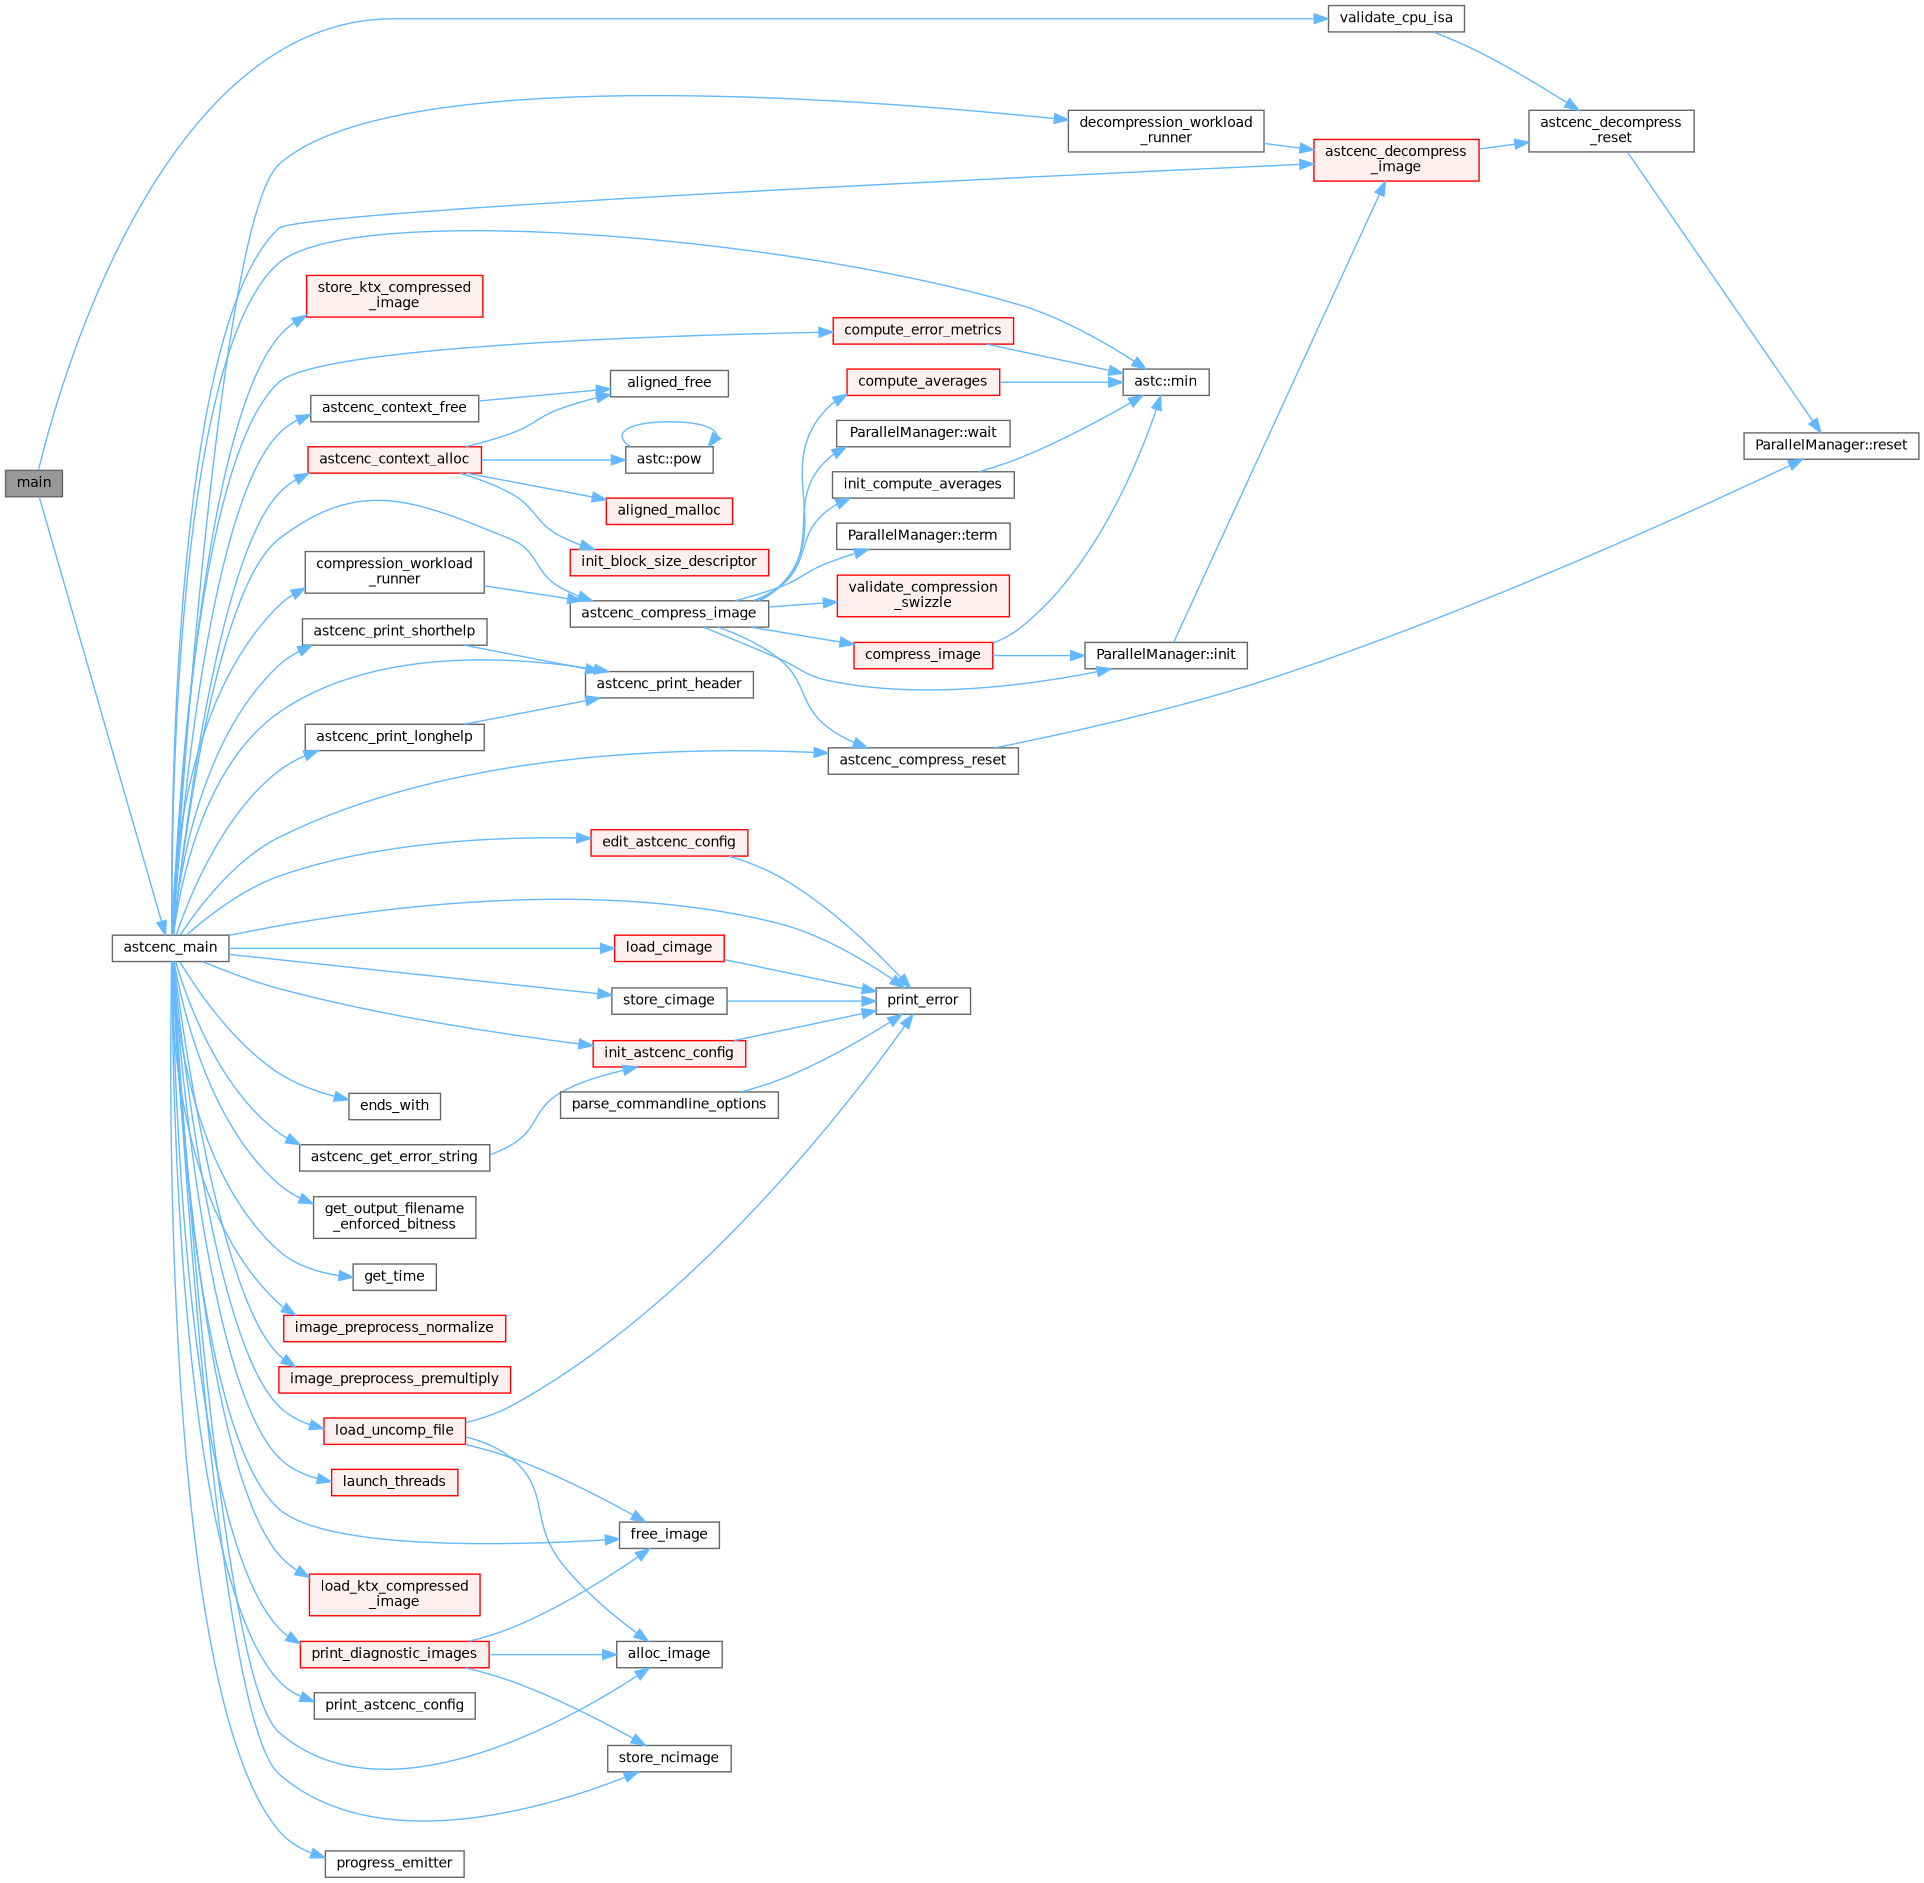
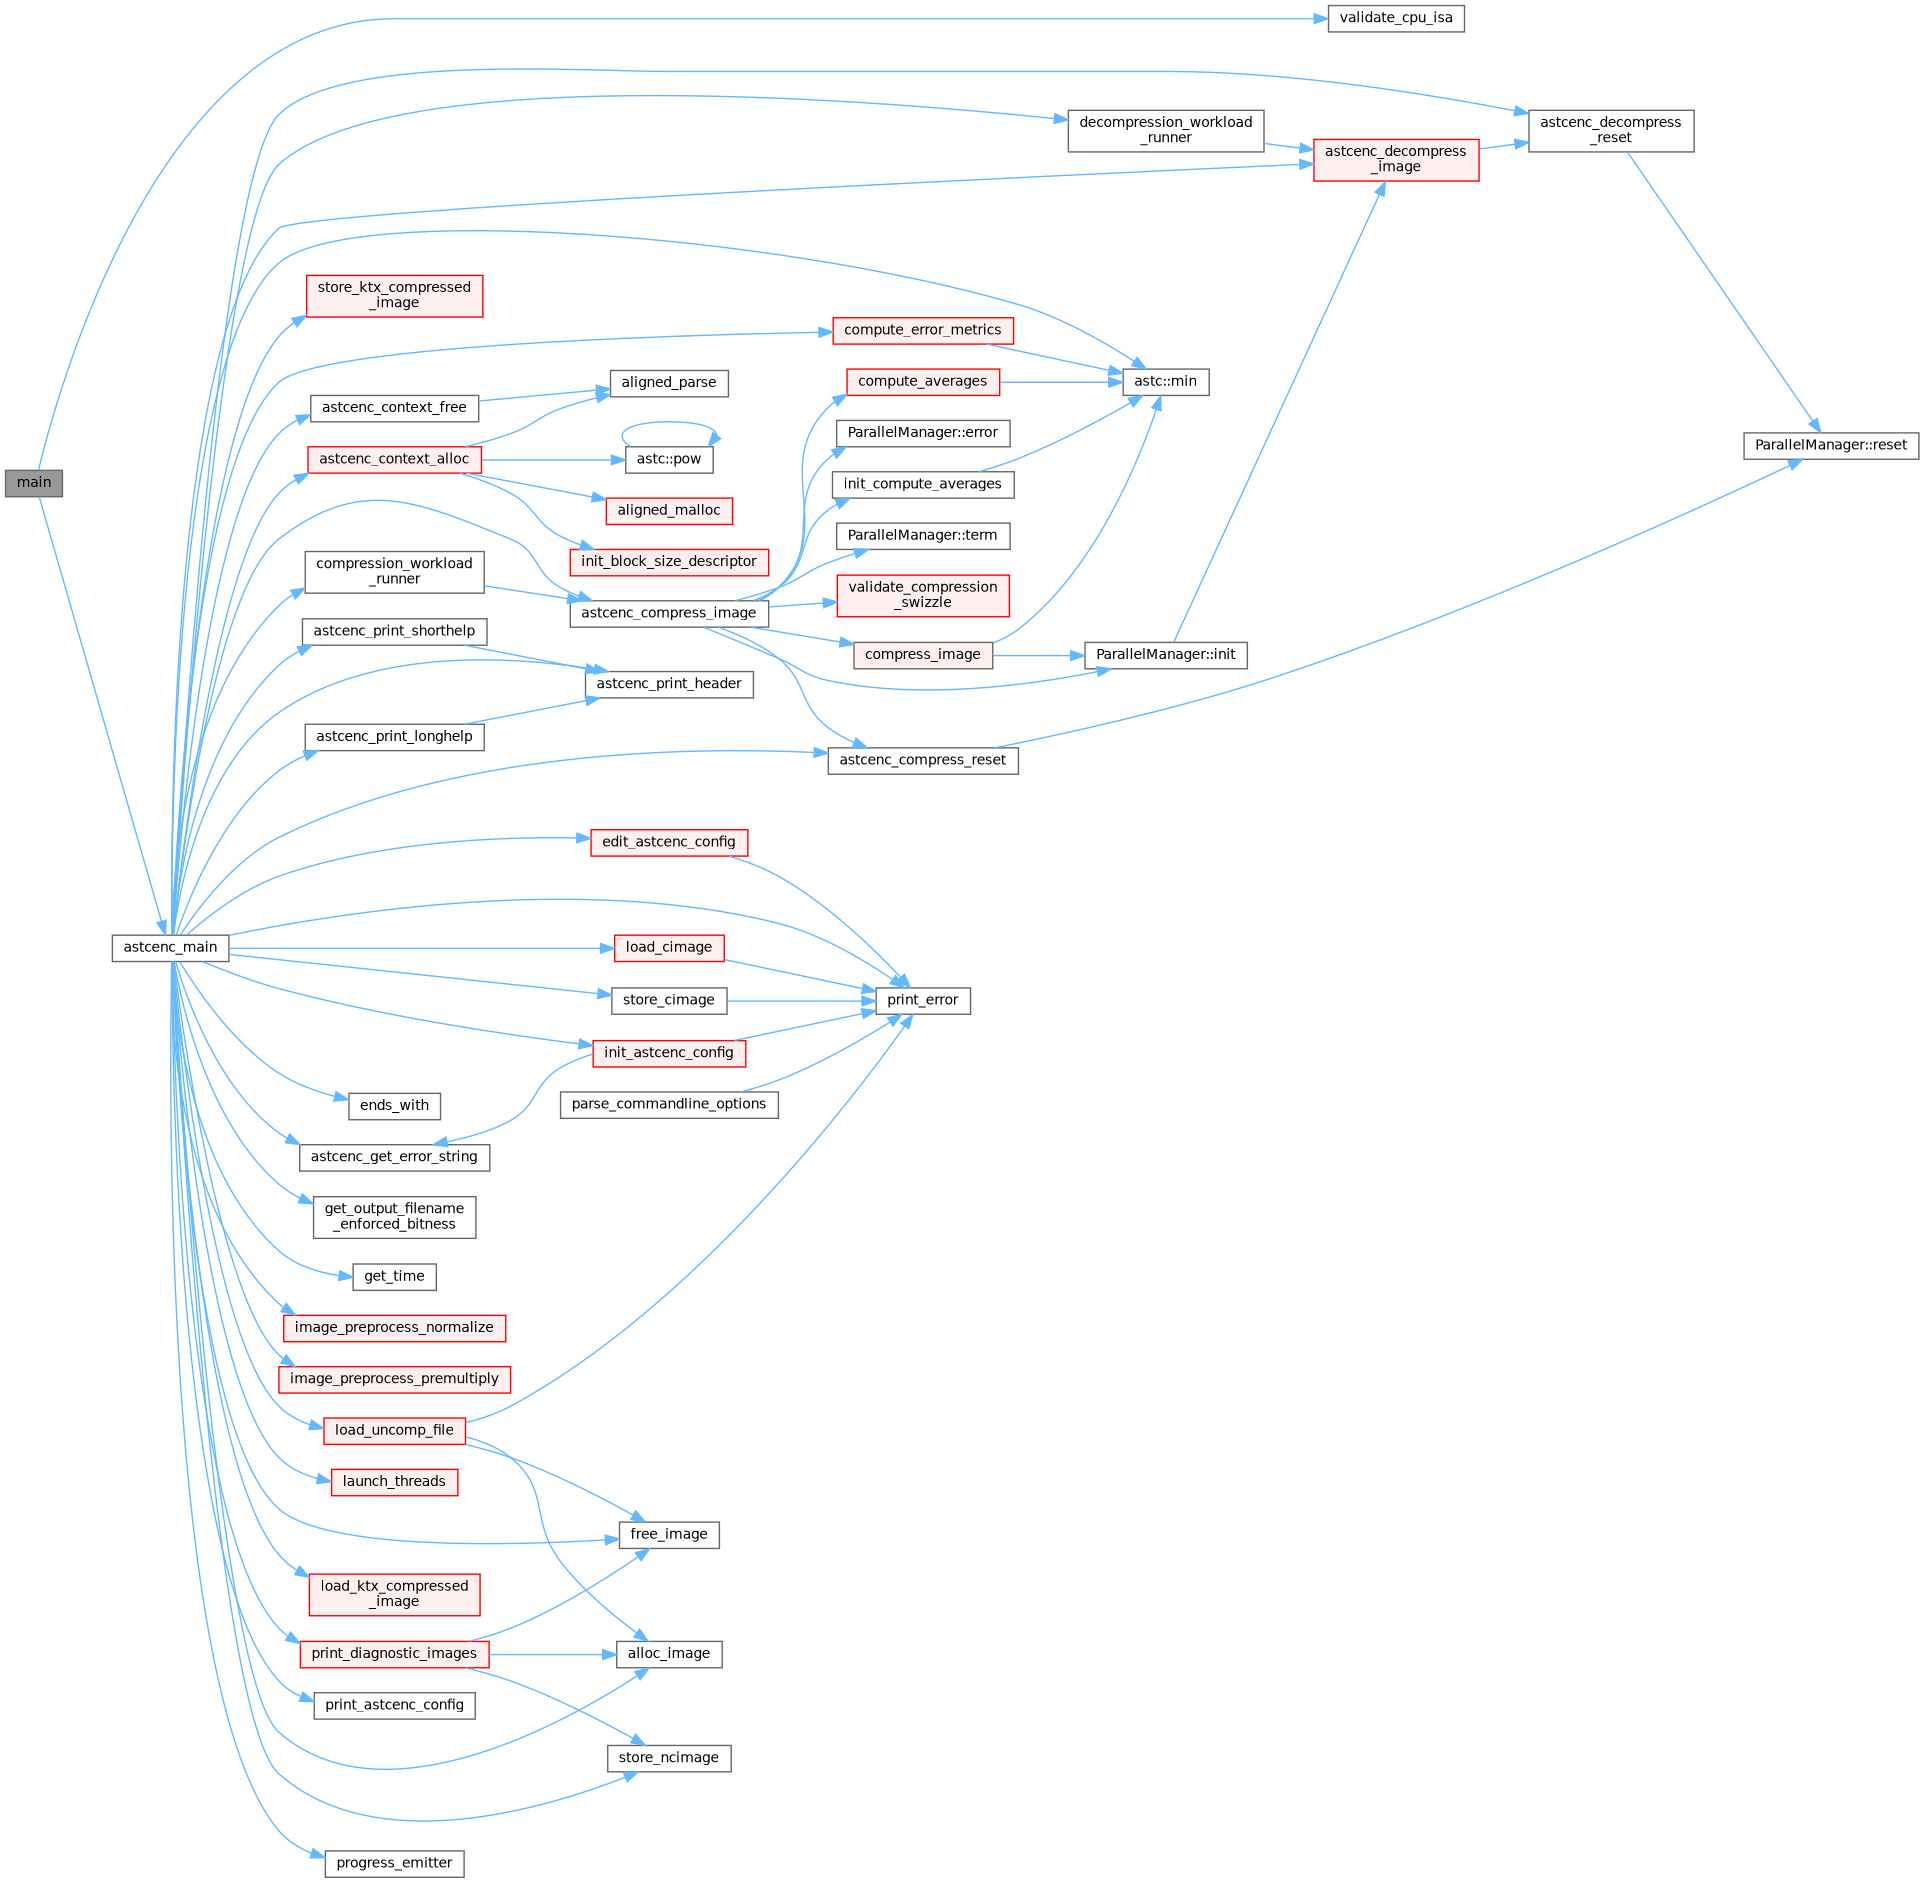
(1502, 64) -> (479, 70)
(669, 384) -> (669, 384)
(923, 434) -> (923, 434)
(923, 656) -> (923, 656)
(549, 1101) -> (527, 1107)
